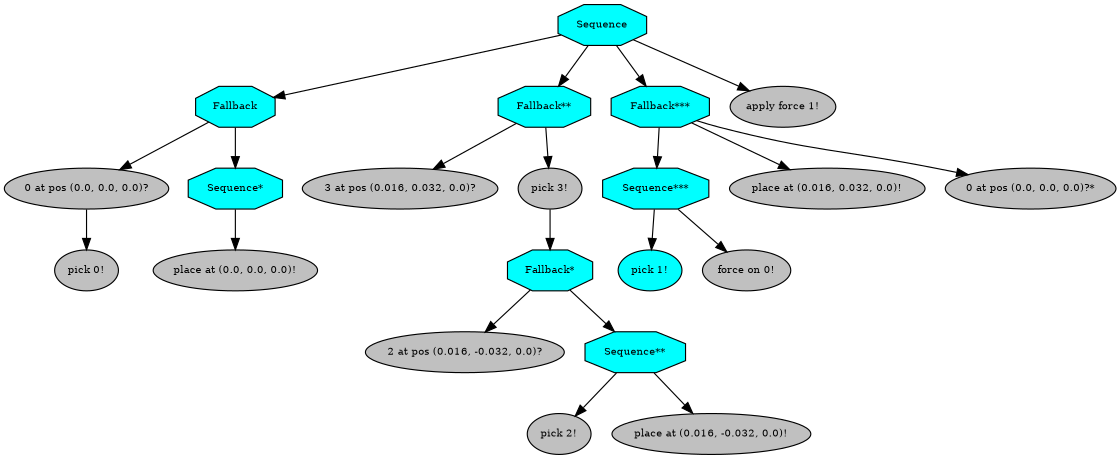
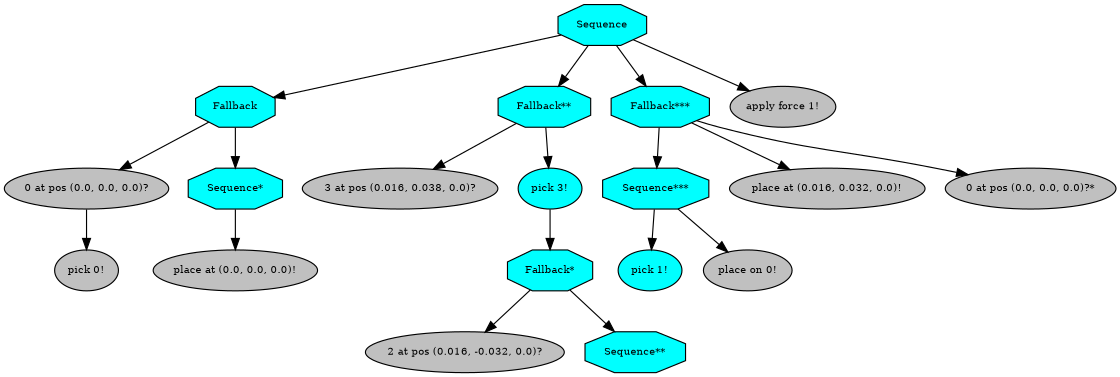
(400, 189) -> (400, 189)
(550, 189) -> (550, 189)
(747, 270) -> (748, 270)
(559, 434) -> none
(711, 434) -> none
